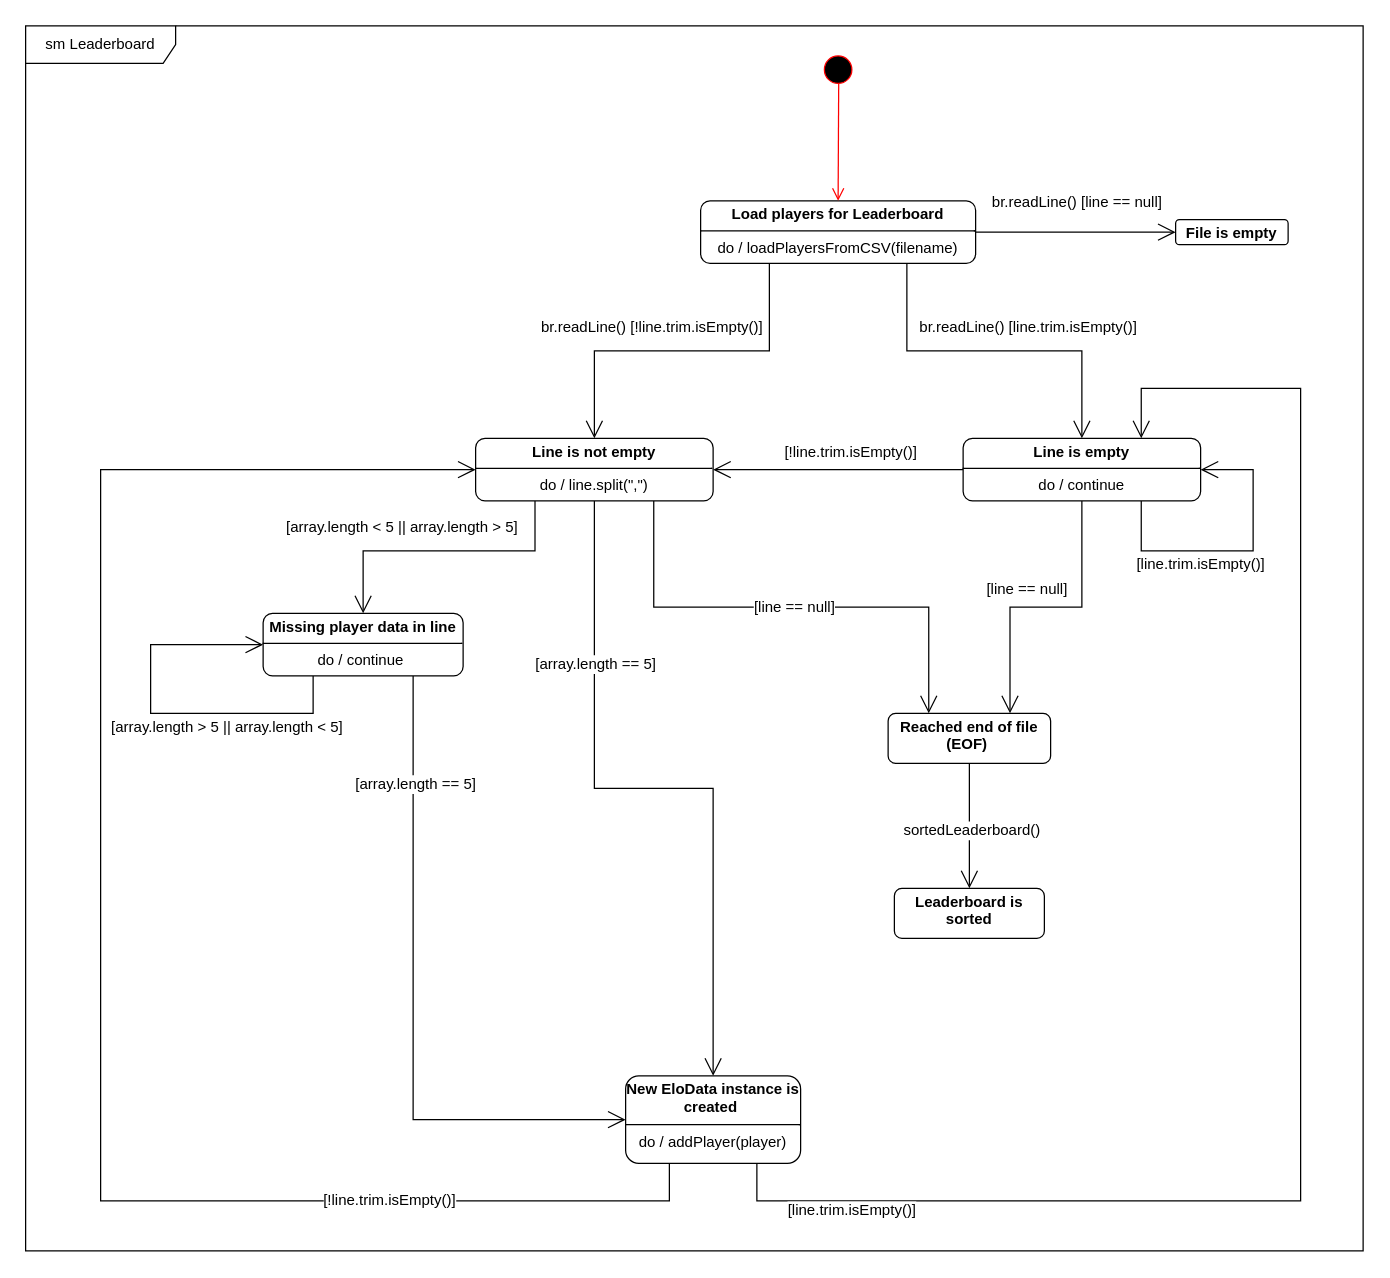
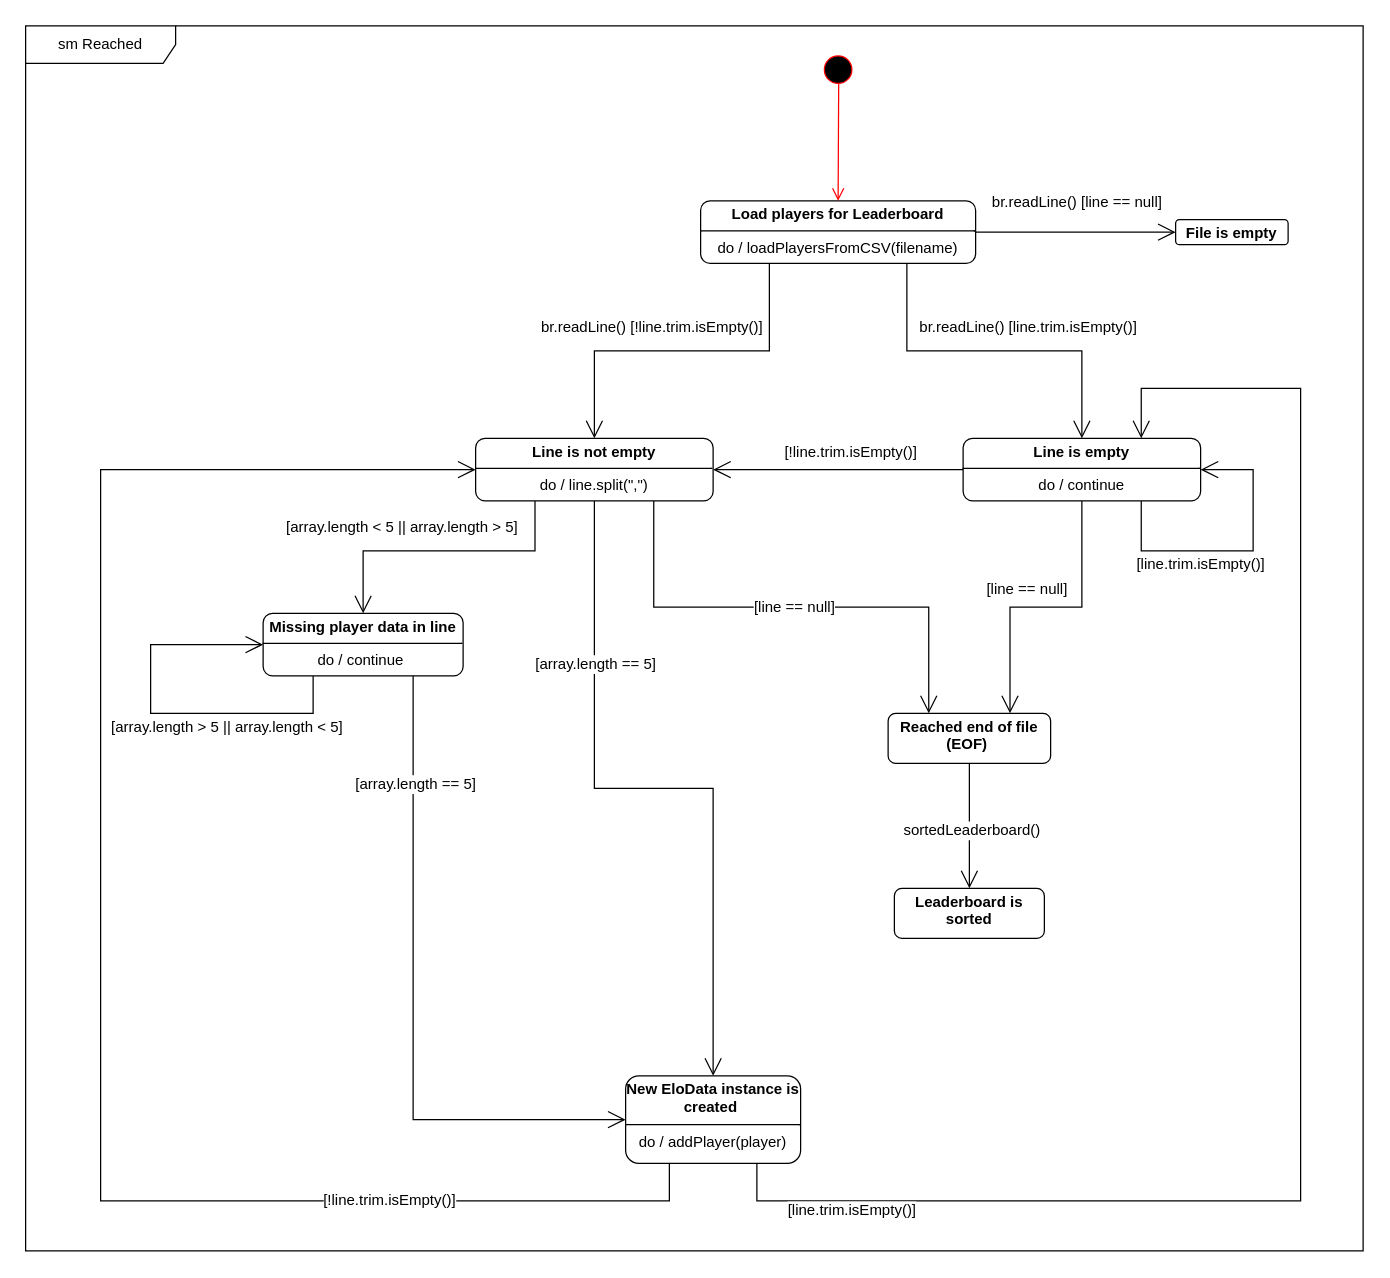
(101, 44) -> (101, 44)
